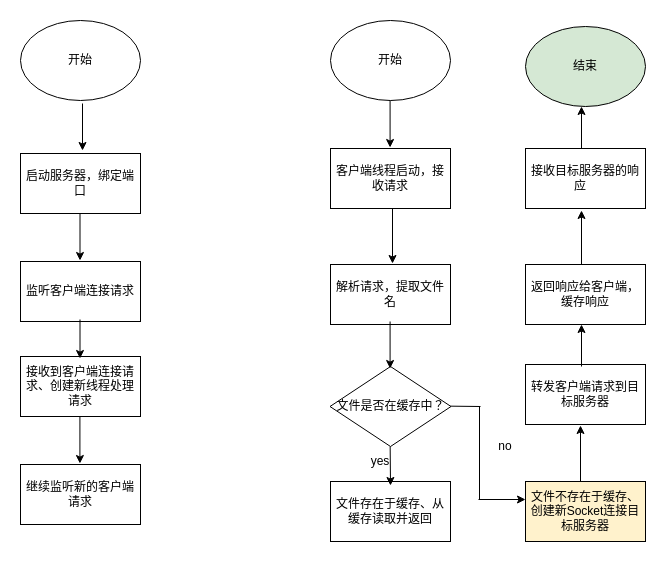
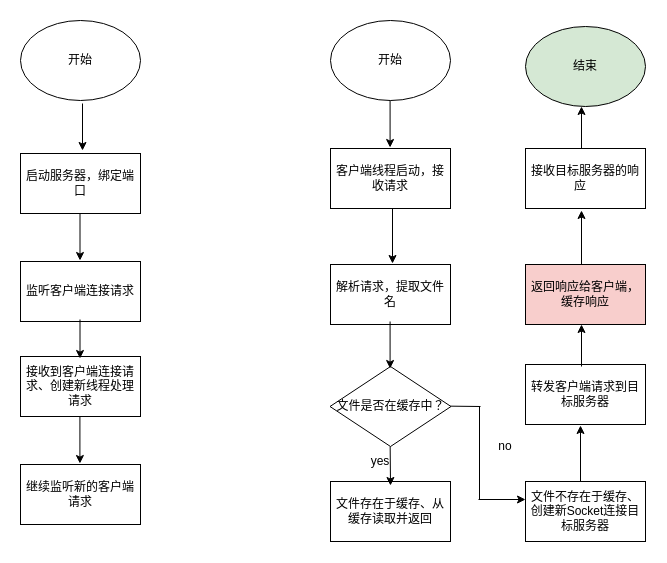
(586, 295) -> (586, 295)
(586, 512) -> (586, 512)
